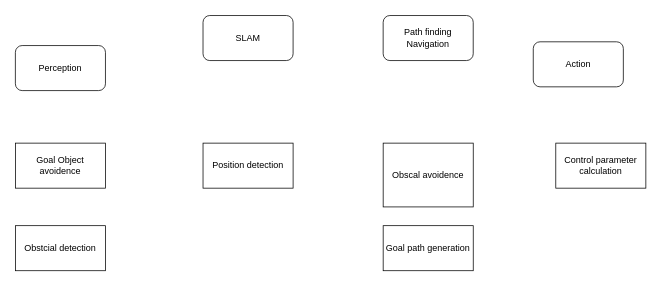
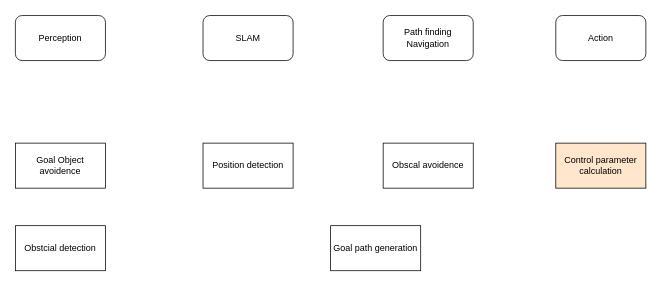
(578, 64) -> (600, 38)
(60, 68) -> (60, 38)
(600, 165) -> (600, 165)
(428, 175) -> (428, 165)
(428, 248) -> (375, 248)
